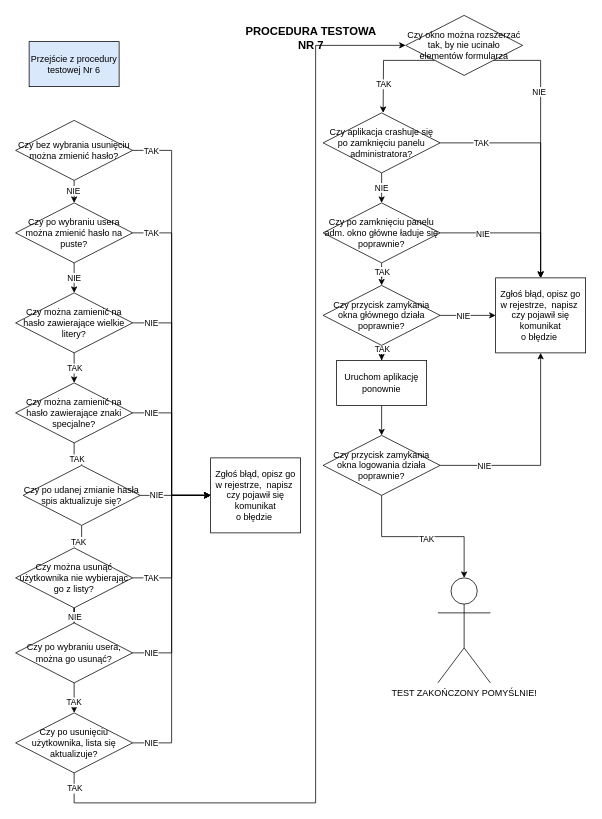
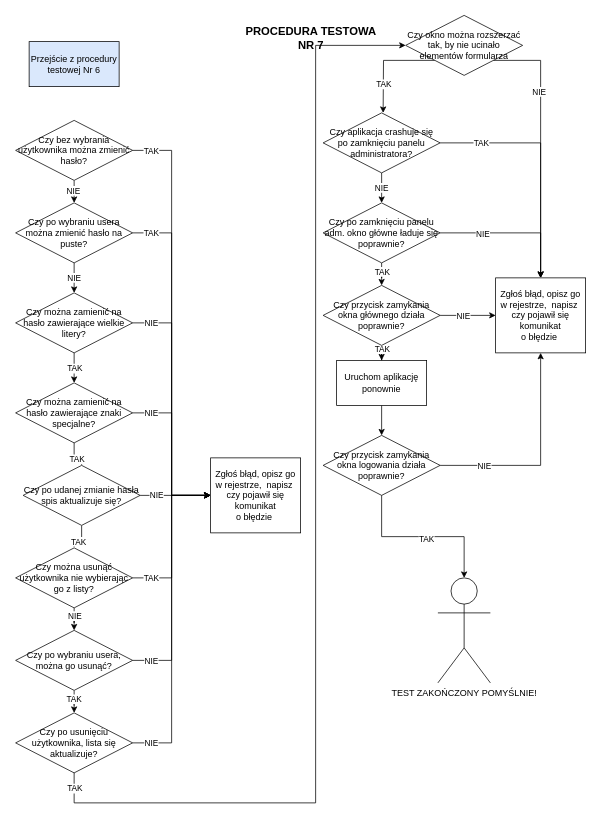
(74, 150) -> (74, 150)
(74, 653) -> (74, 660)
